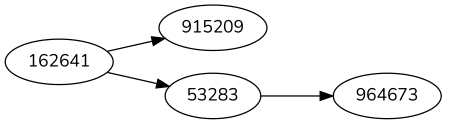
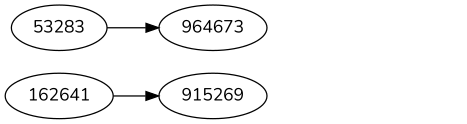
(213, 28) -> (213, 96)
(132, 78) -> none
